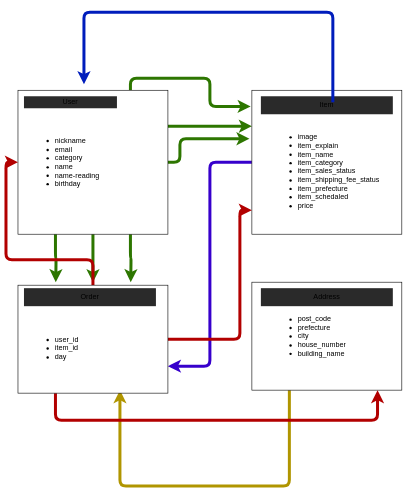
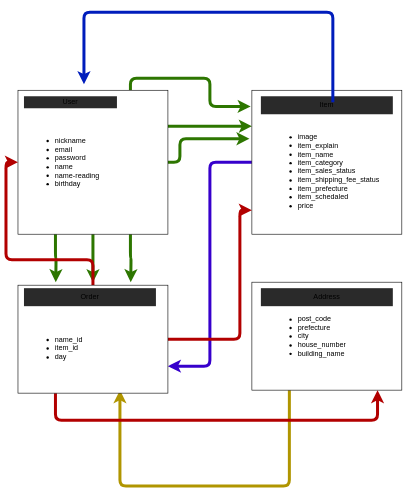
(54, 162) -> (54, 162)
(44, 348) -> (44, 348)
